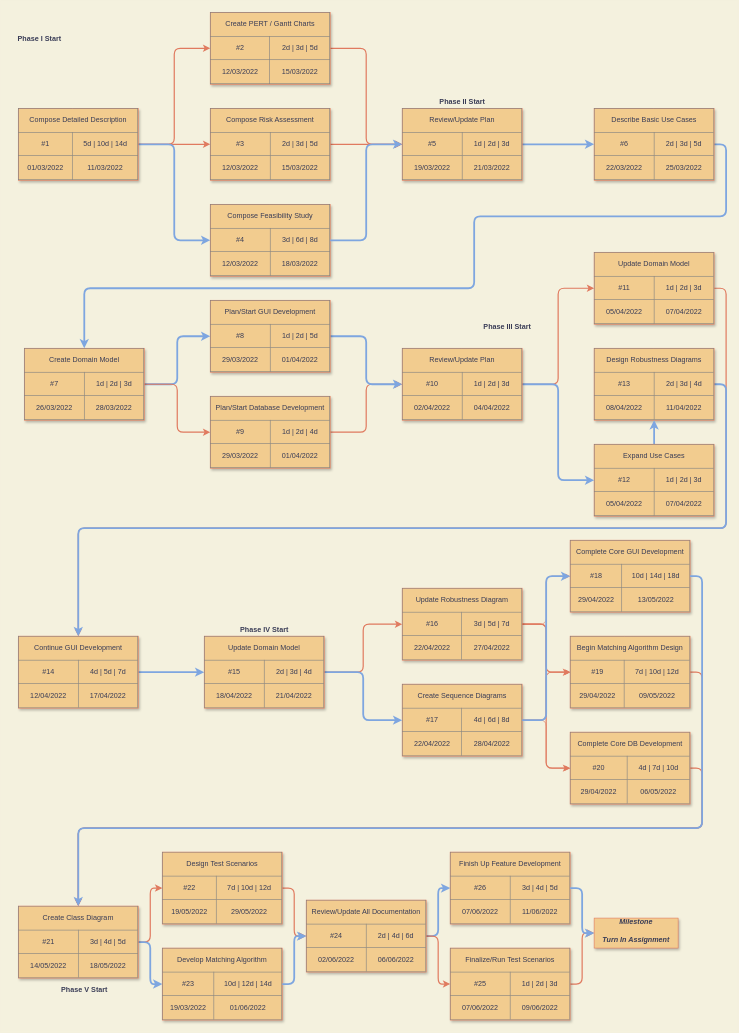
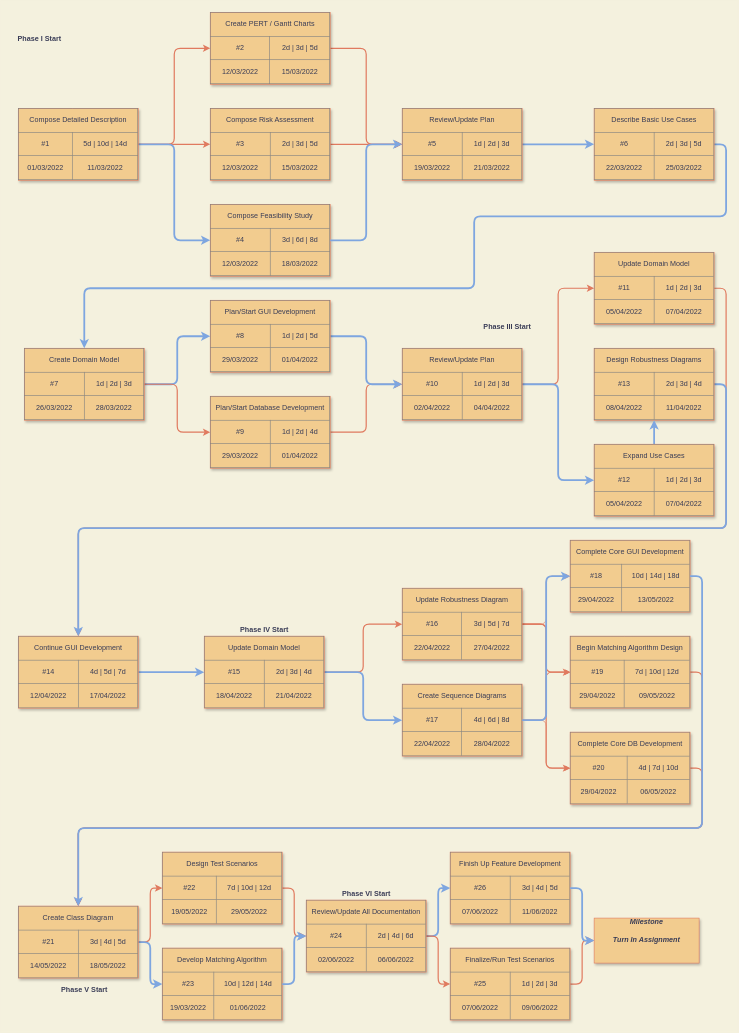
(462, 102) -> none
none -> (366, 894)
(636, 933) -> (647, 941)
